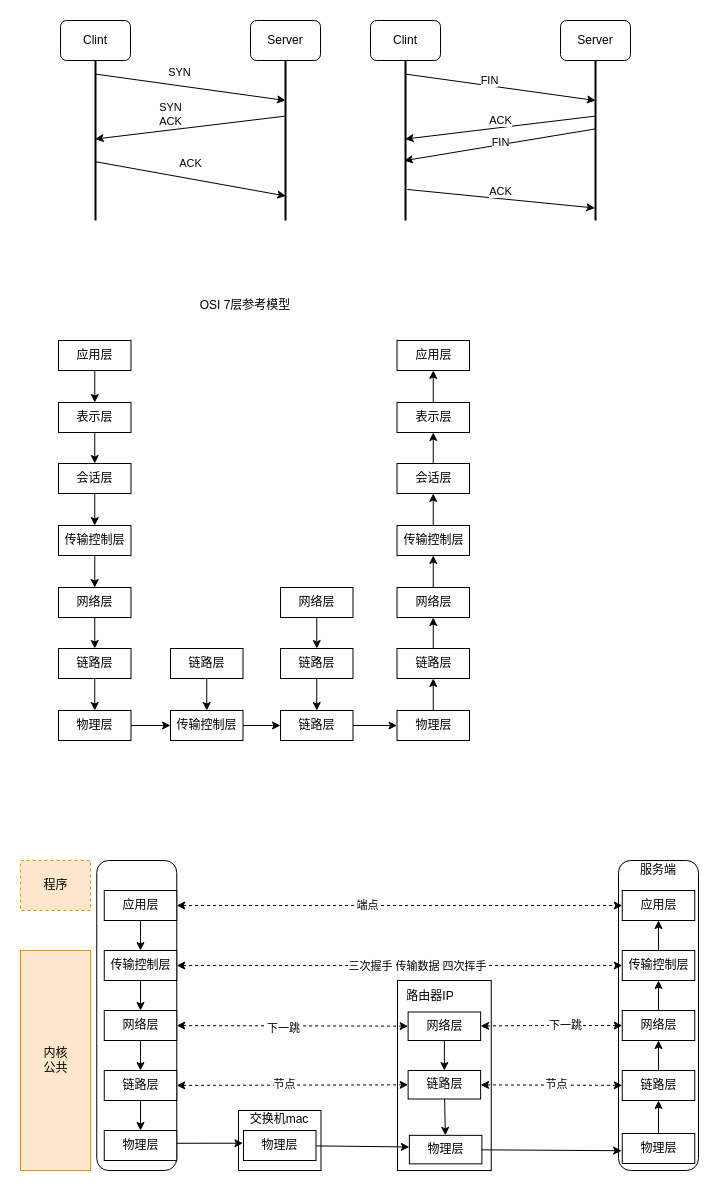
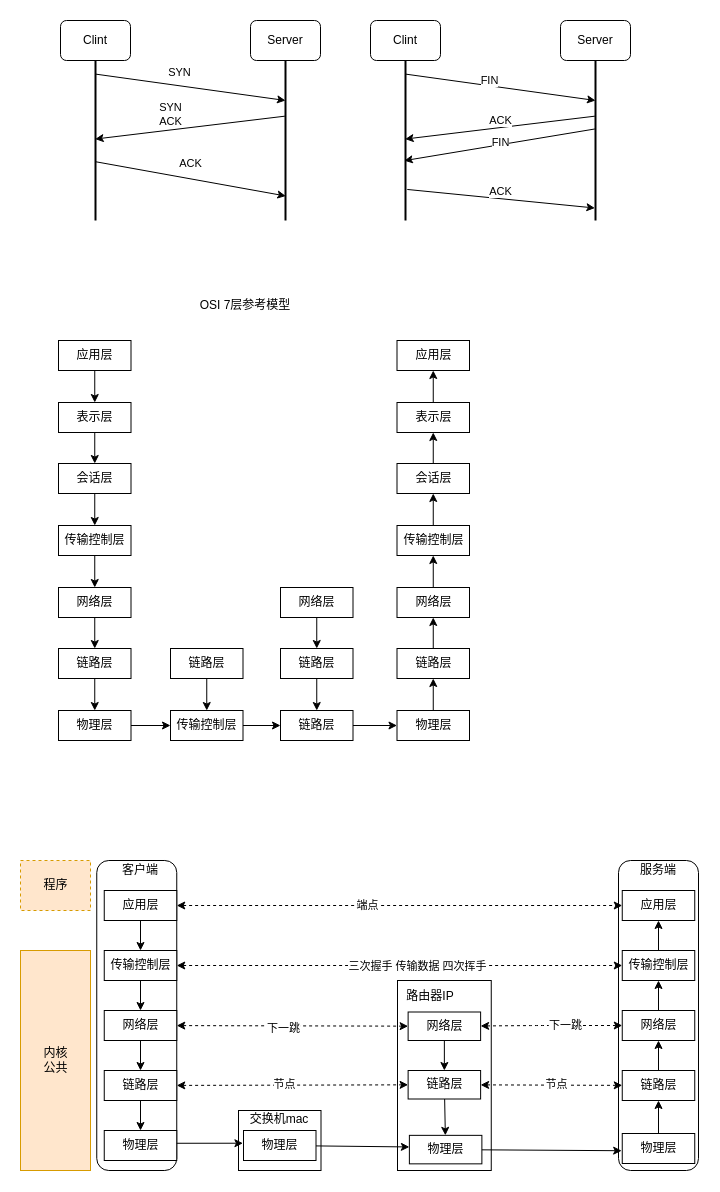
none -> (141, 871)
